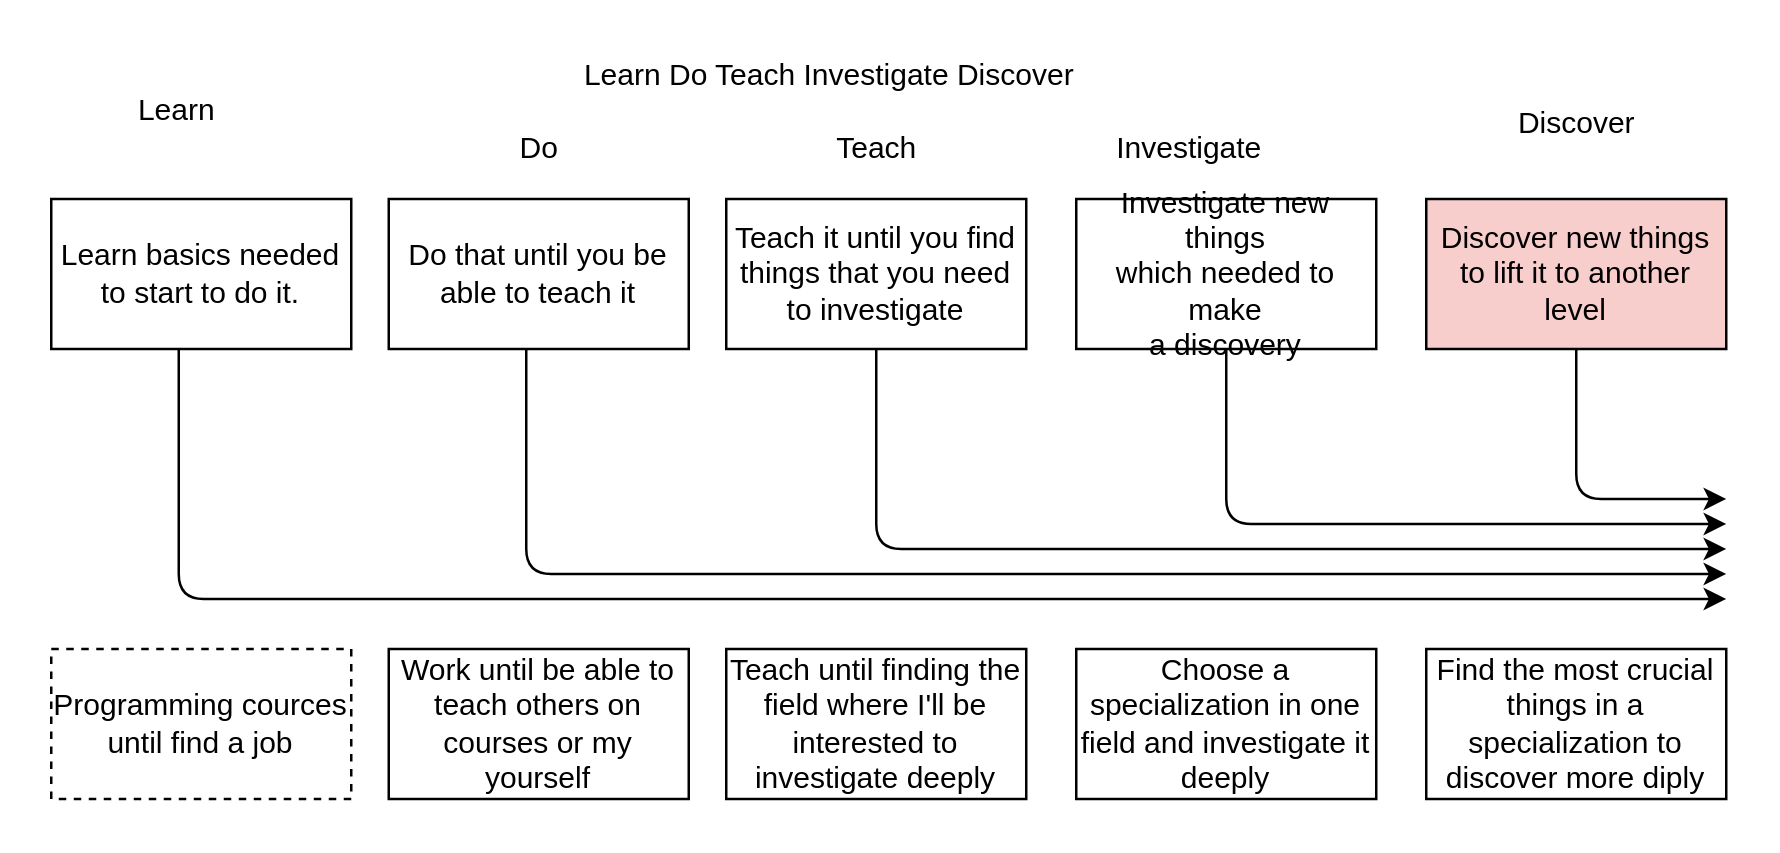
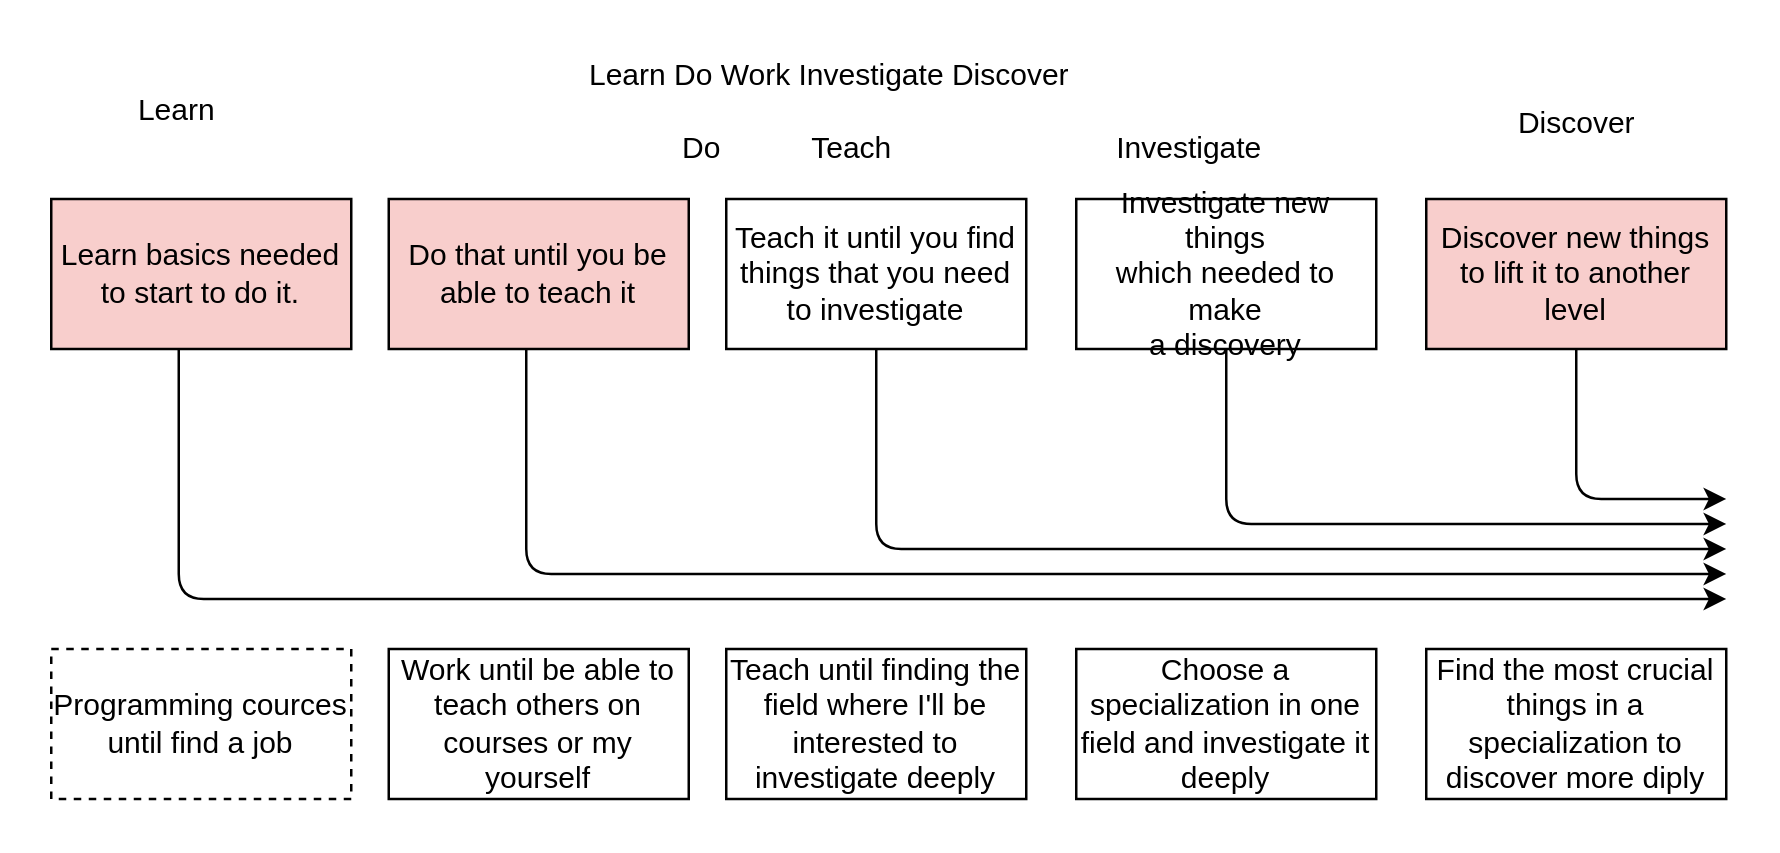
(830, 76) -> (830, 76)
(539, 149) -> (701, 149)
(876, 149) -> (851, 149)
(201, 274) -> (201, 274)
(539, 274) -> (539, 274)
